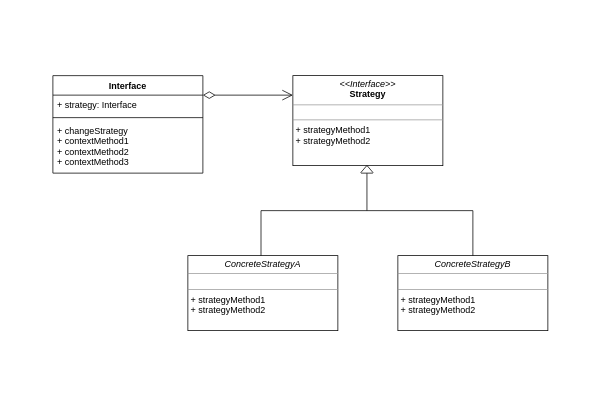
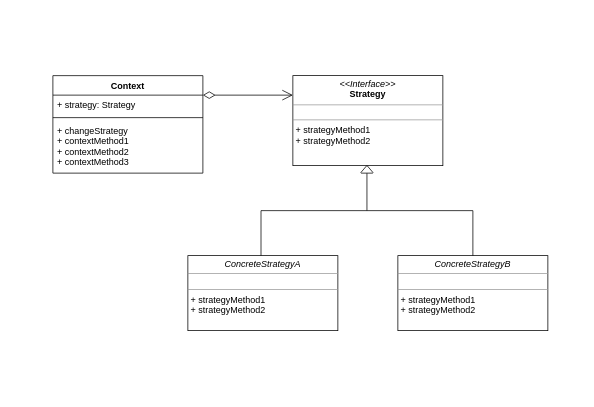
(128, 86) -> (128, 86)
(106, 105) -> (104, 105)
